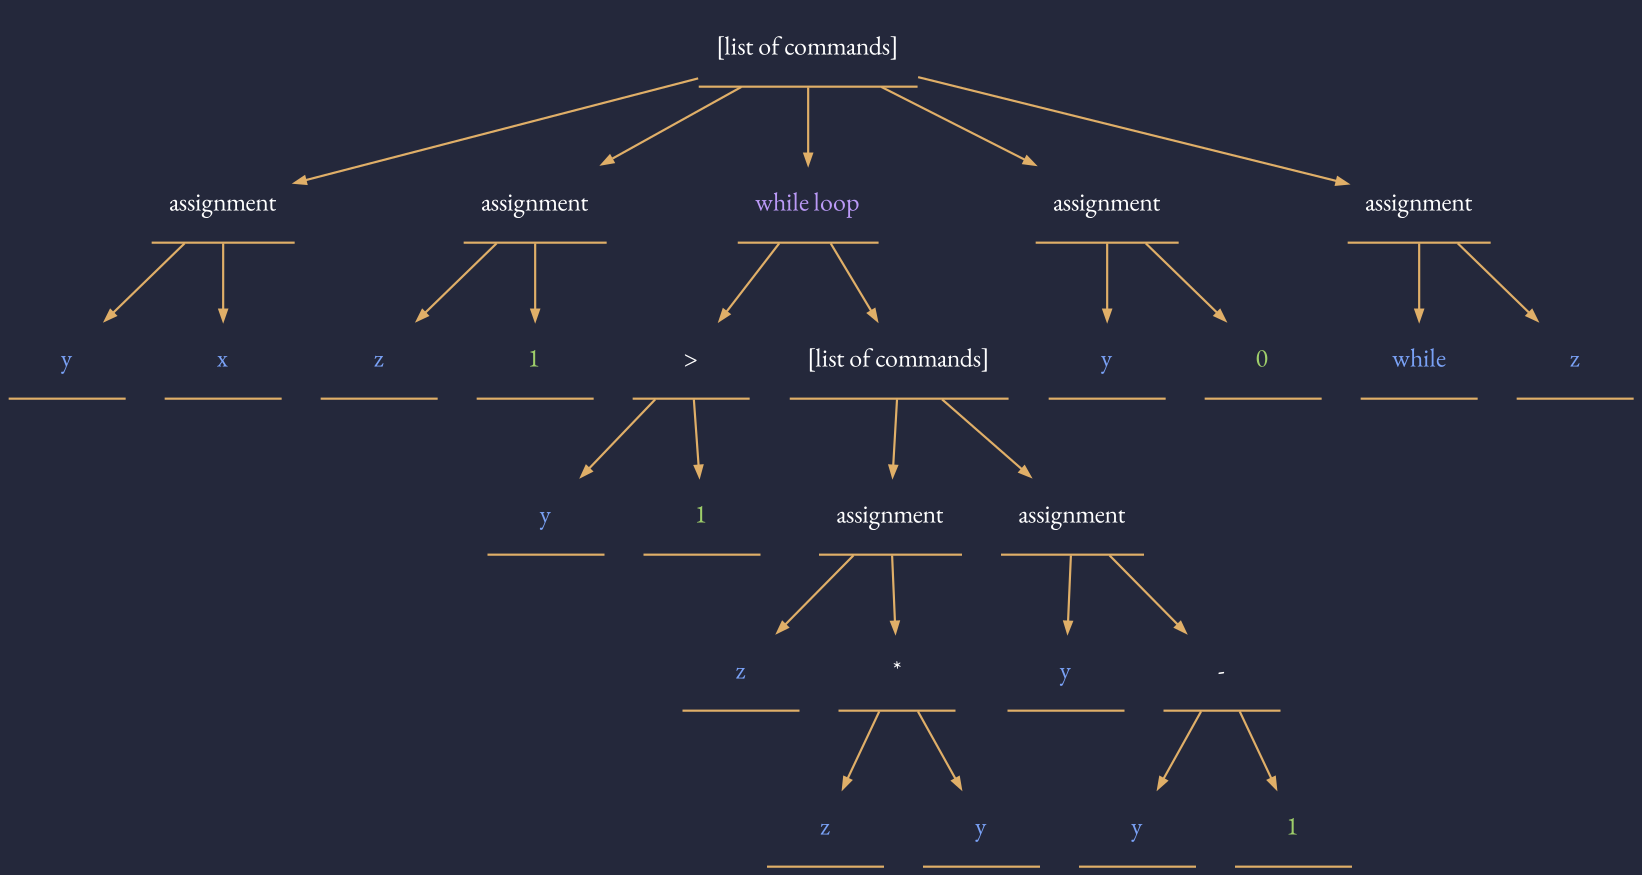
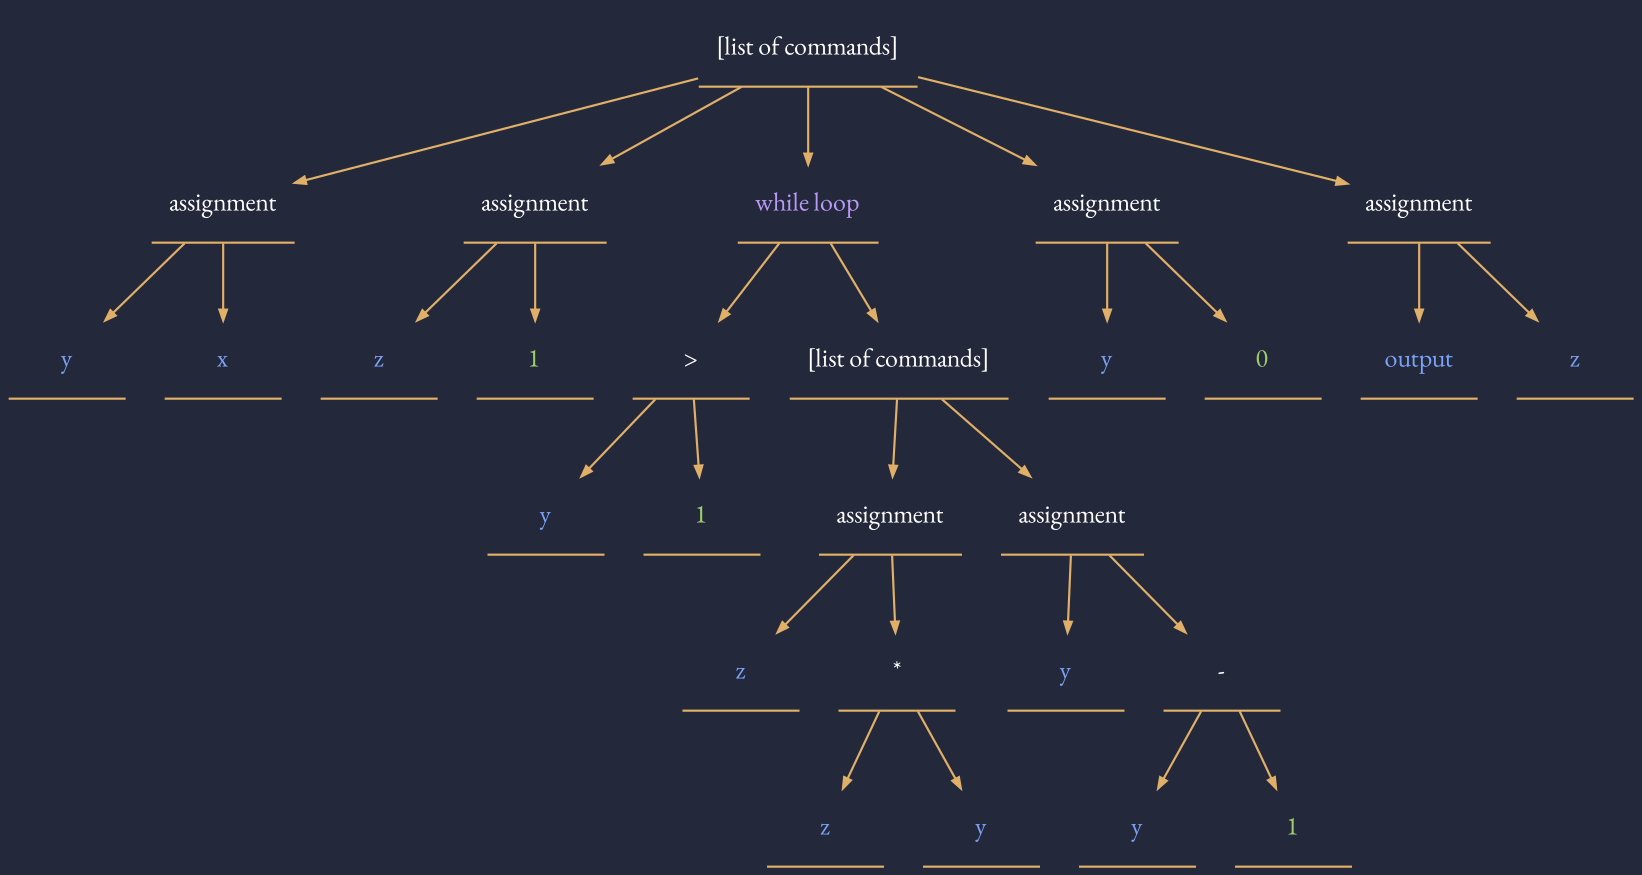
(1419, 360) -> (1419, 360)
